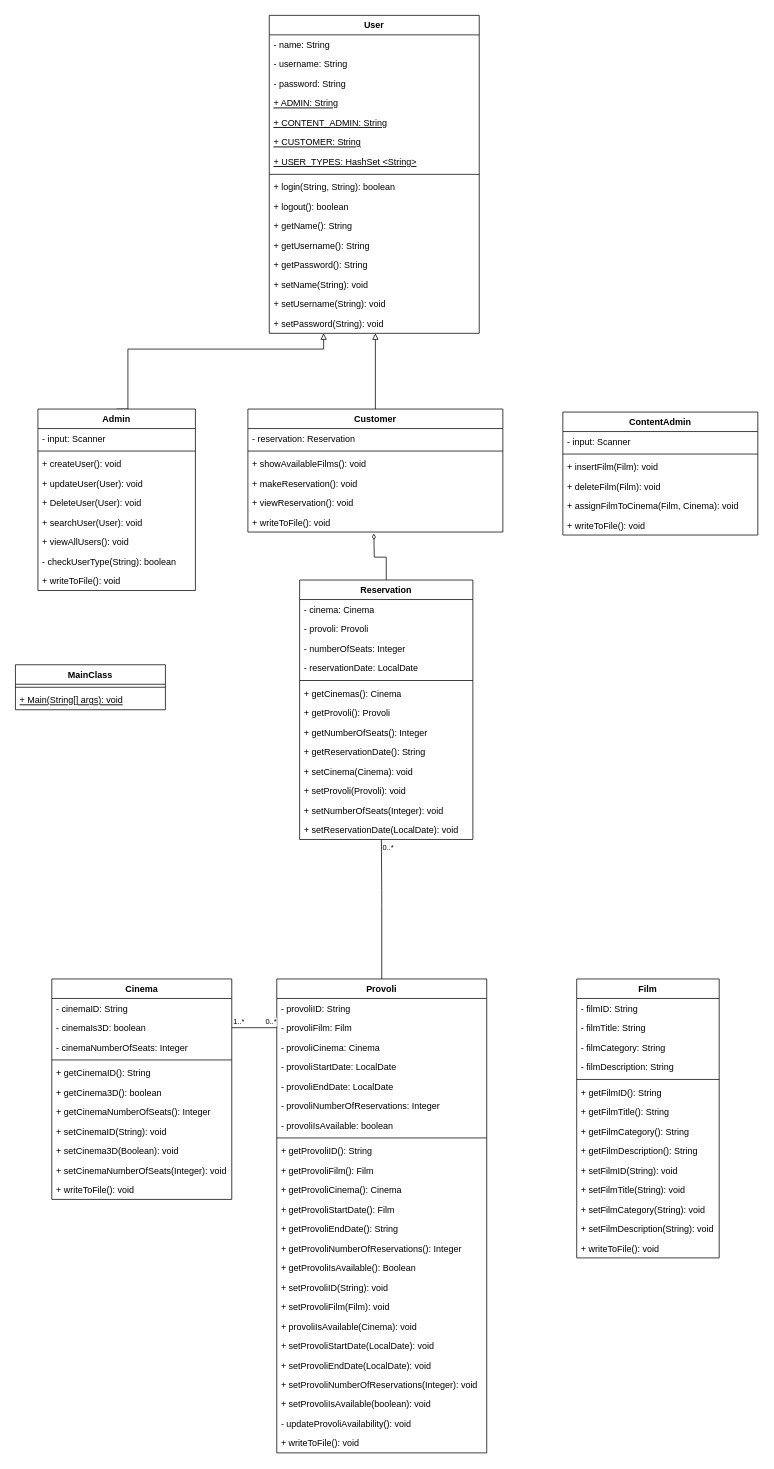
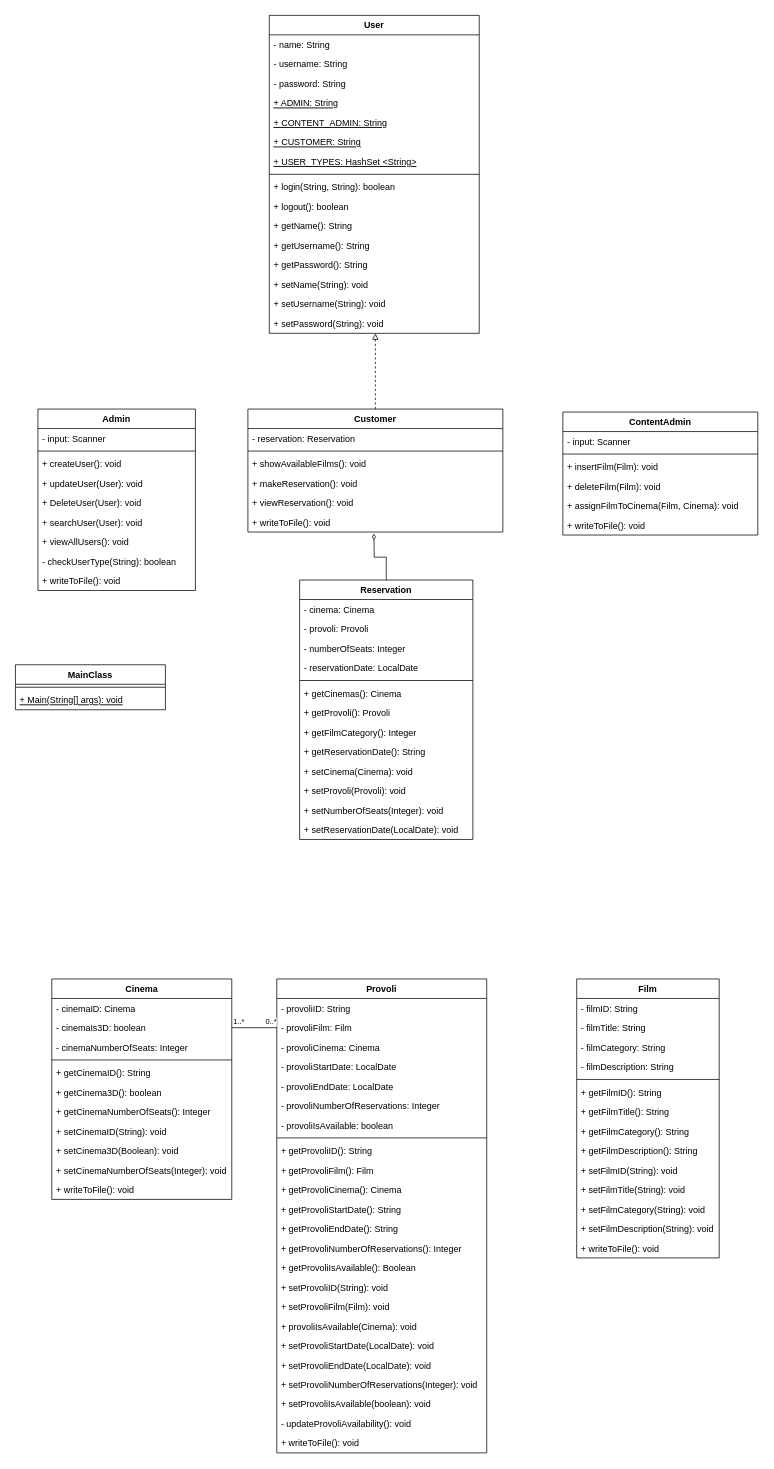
(198, 349) -> none
(375, 375) -> (375, 375)
(373, 733) -> (368, 733)
(382, 913) -> none
(95, 1009) -> (95, 1009)
(346, 1210) -> (352, 1210)
